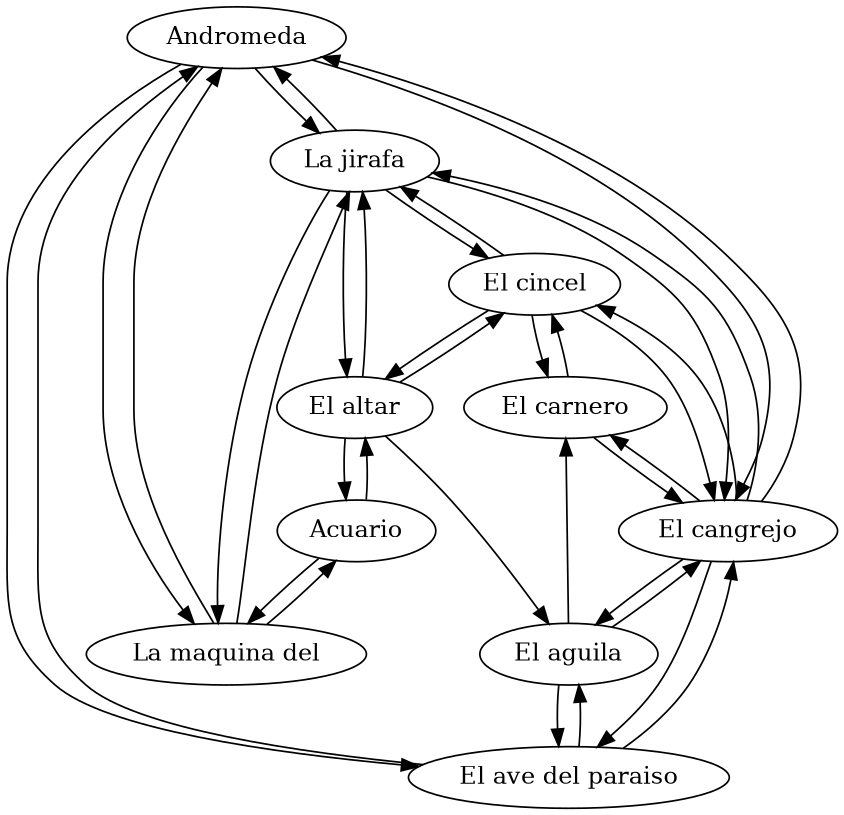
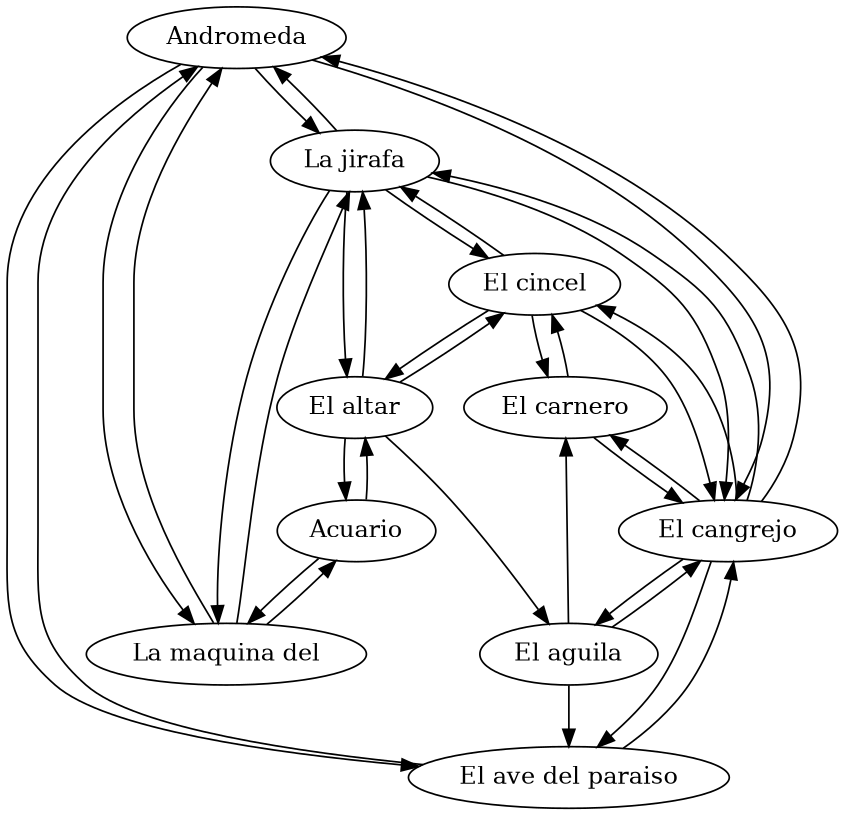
(580, 724) -> none
